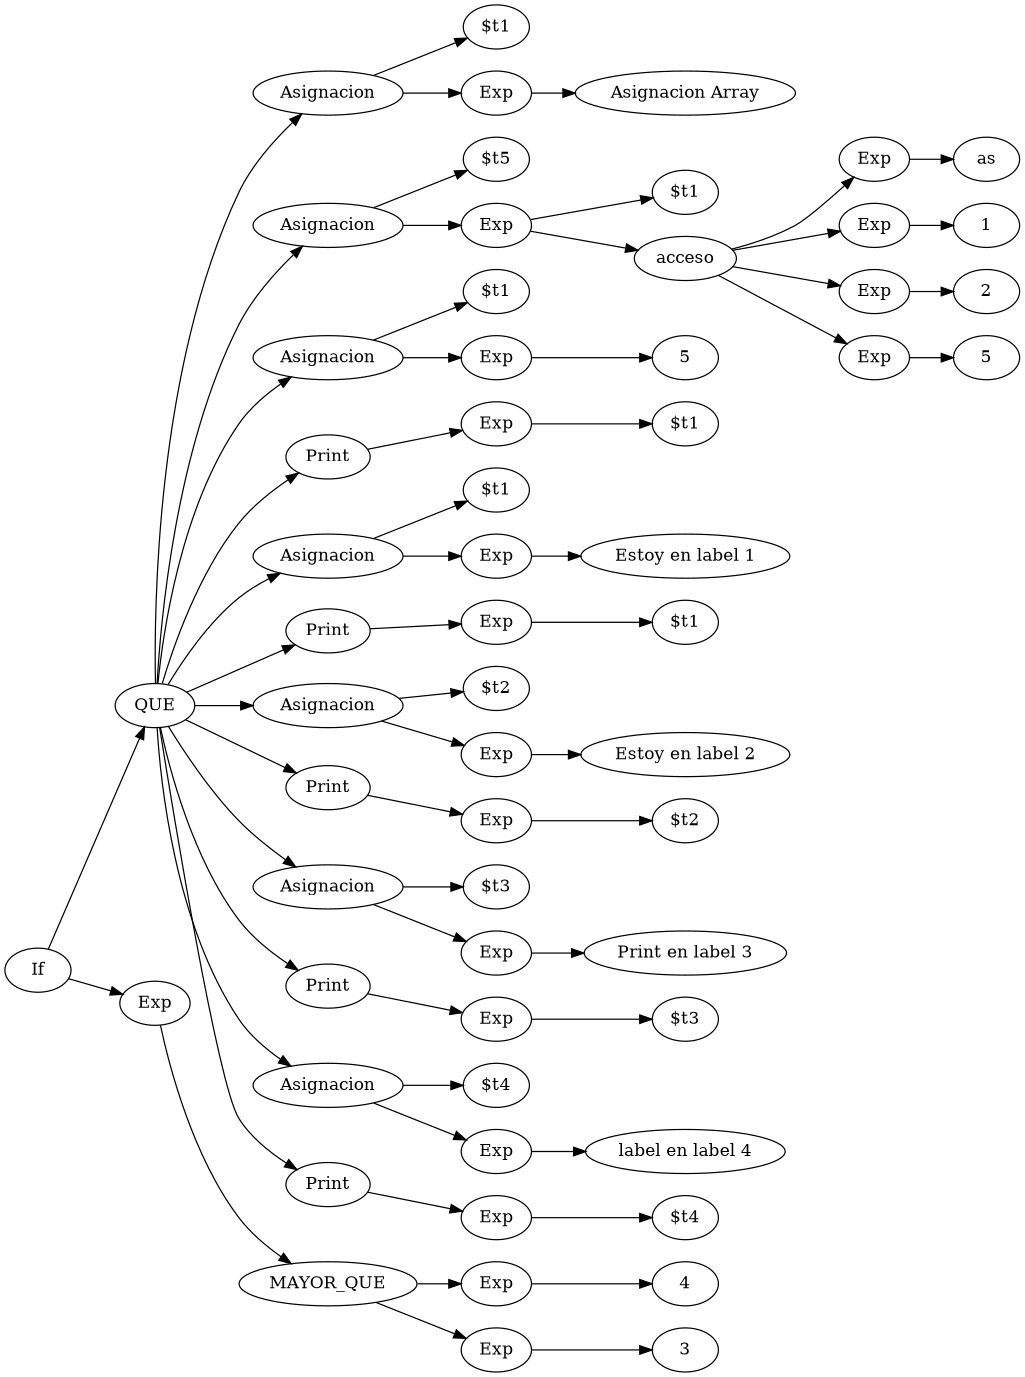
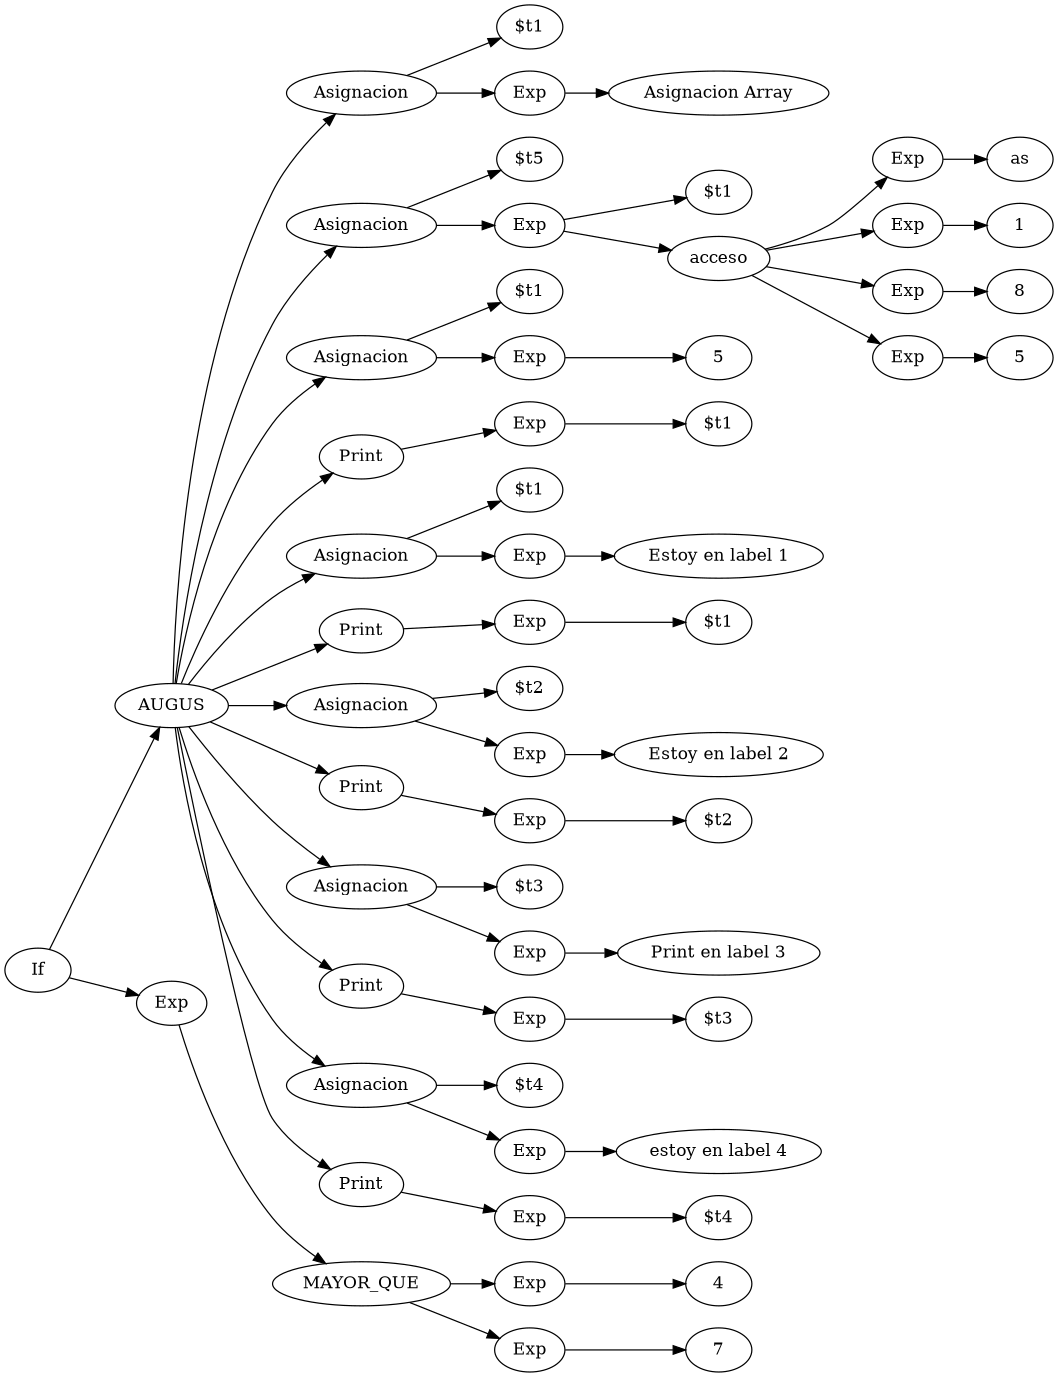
(987, 292) -> (1020, 292)
(155, 706) -> (172, 706)
(685, 1152) -> (719, 1152)
(685, 1350) -> (719, 1350)
